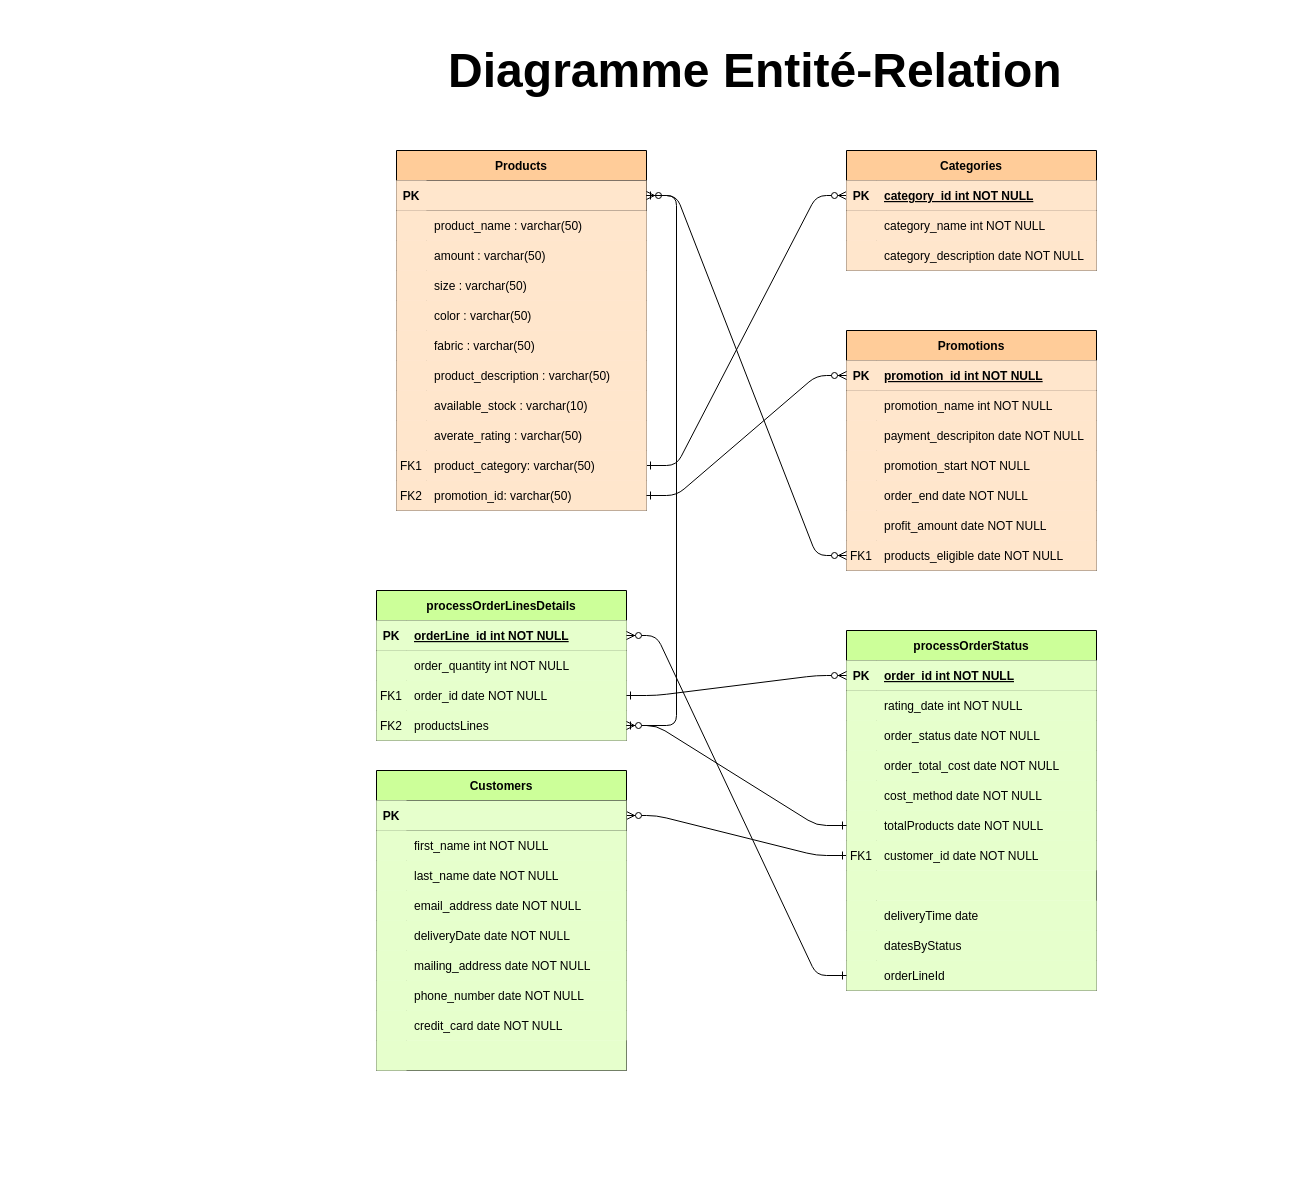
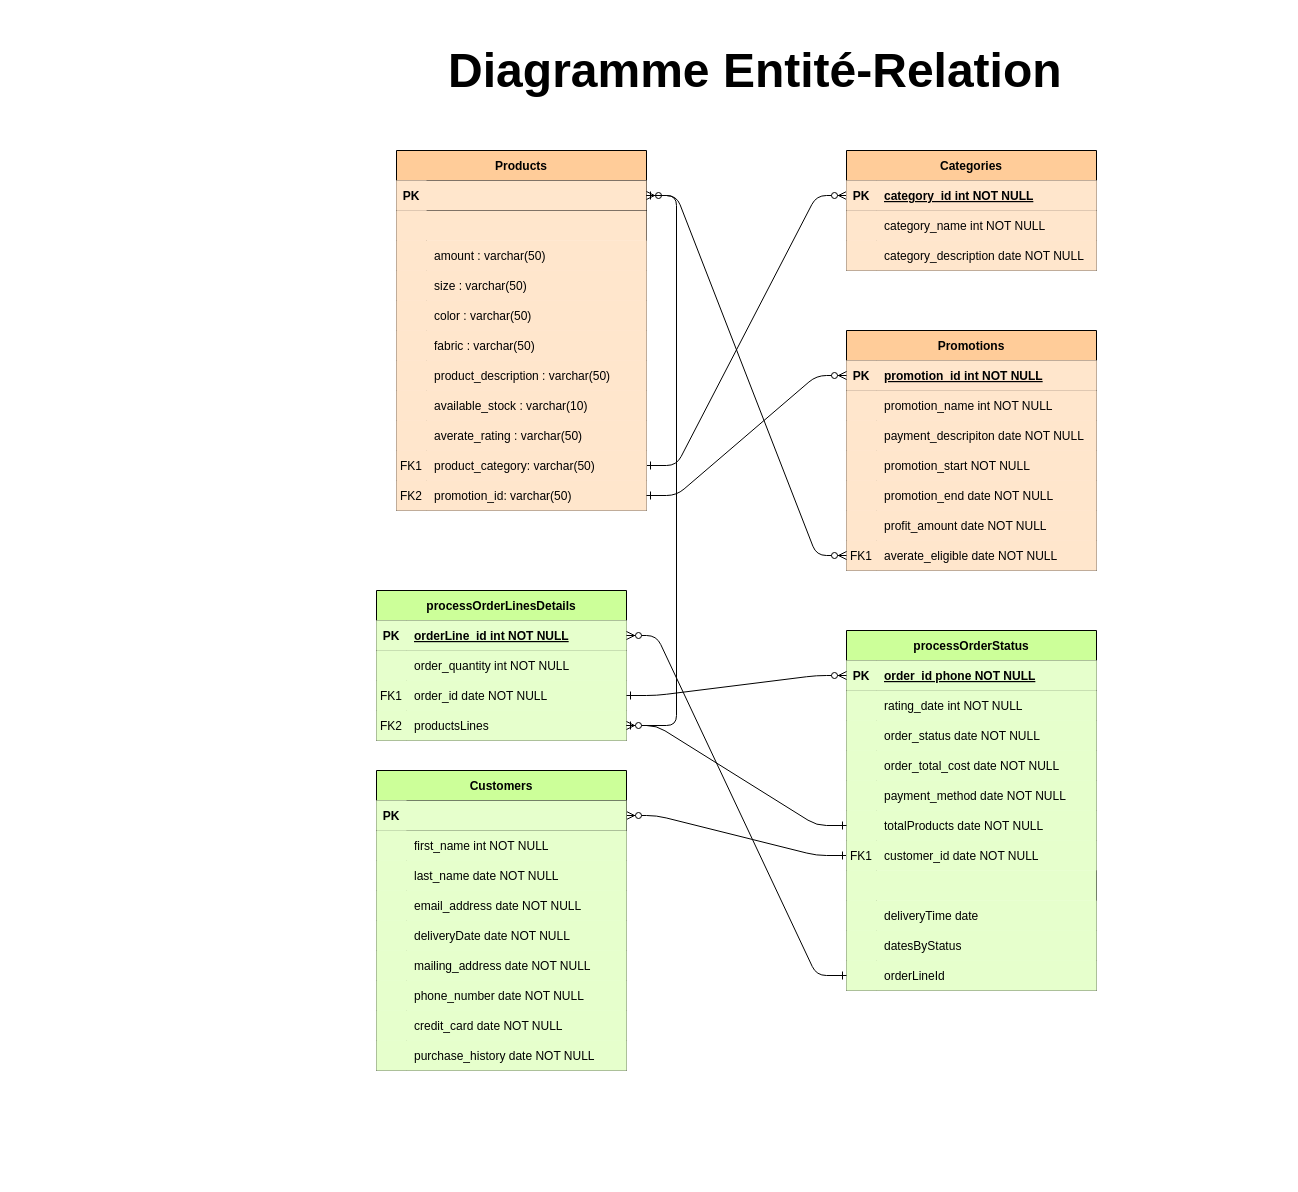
(537, 226) -> none
(957, 496) -> (968, 496)
(977, 556) -> (974, 556)
(947, 676) -> (955, 676)
(963, 796) -> (973, 796)
none -> (517, 1056)
